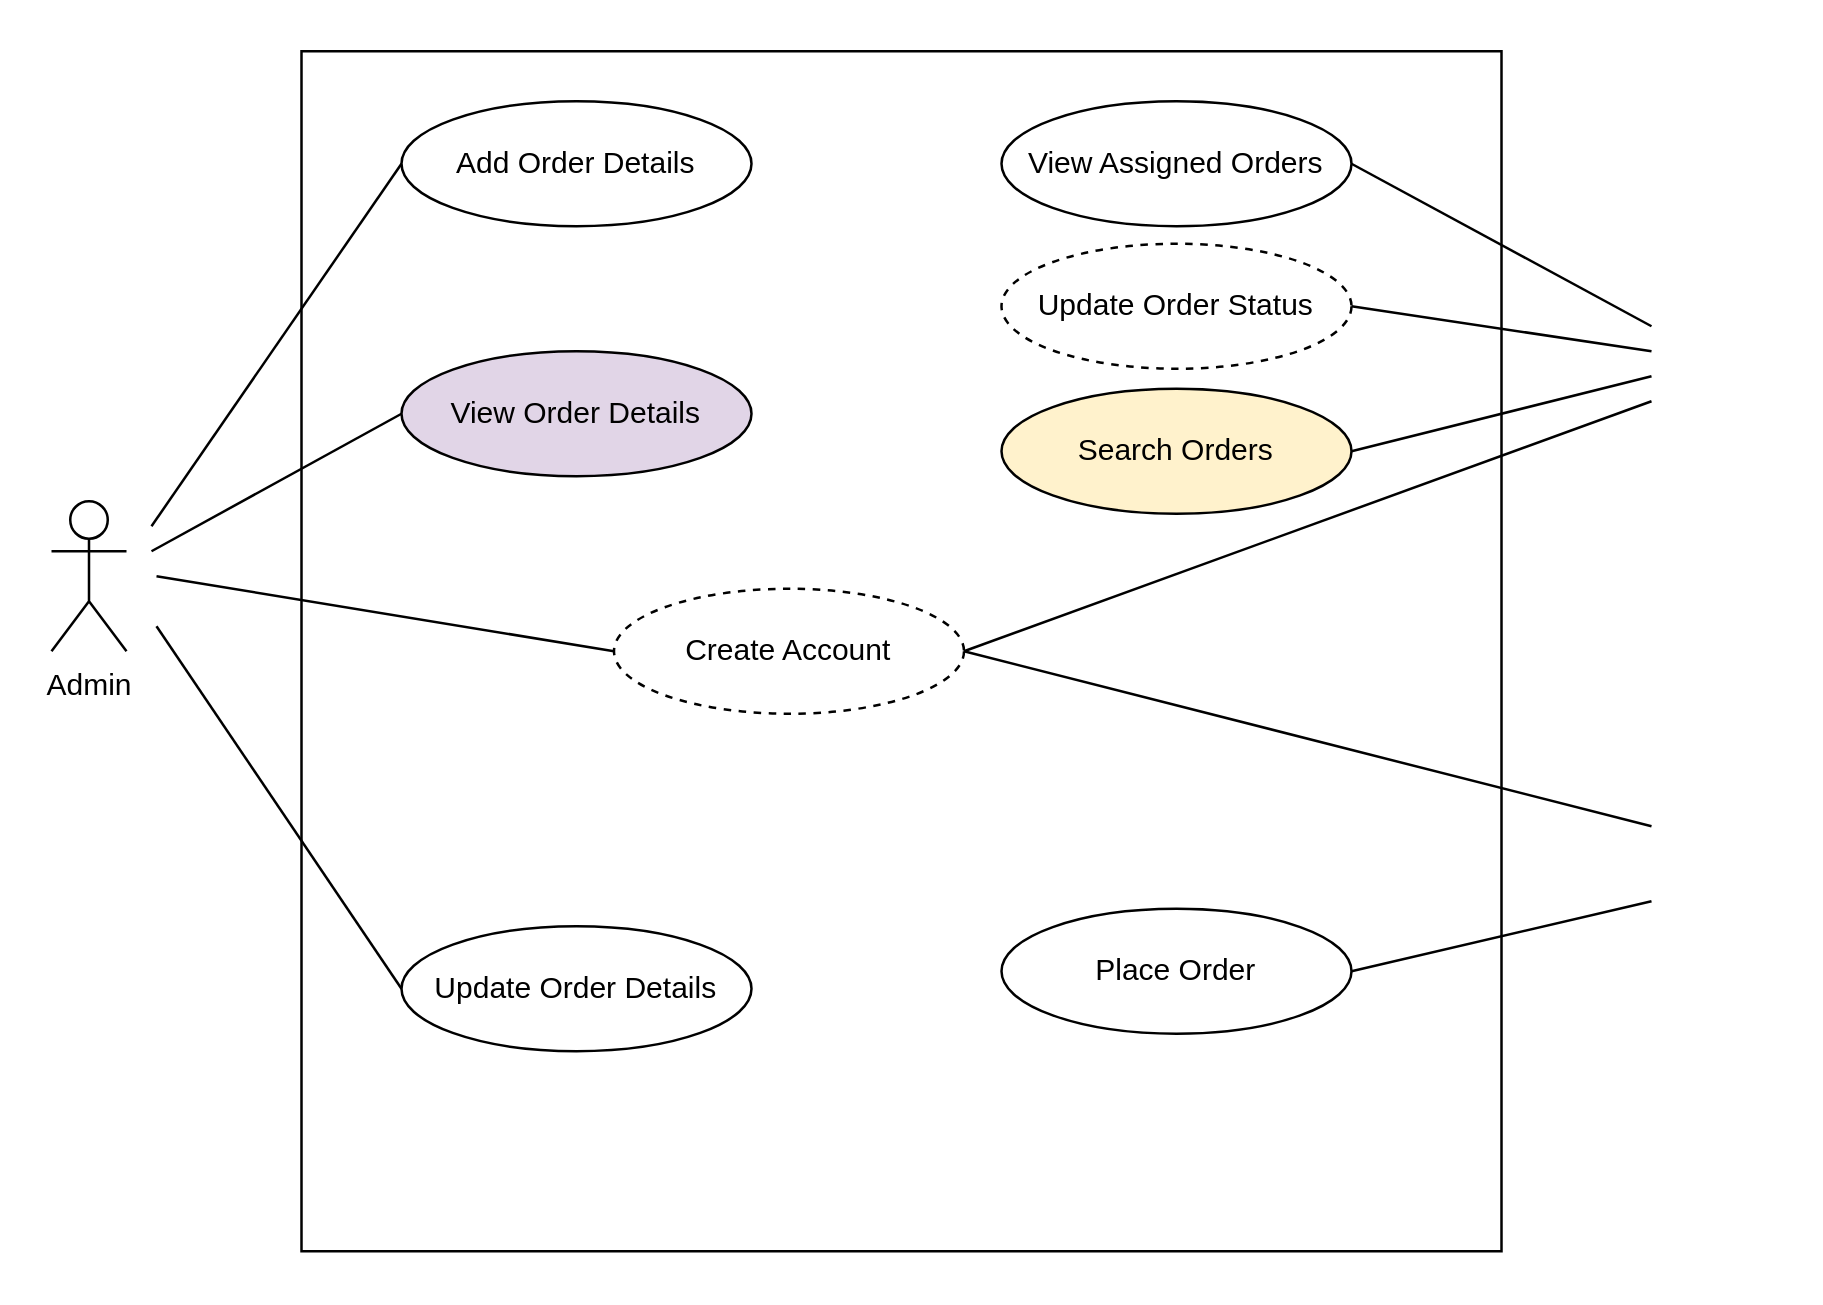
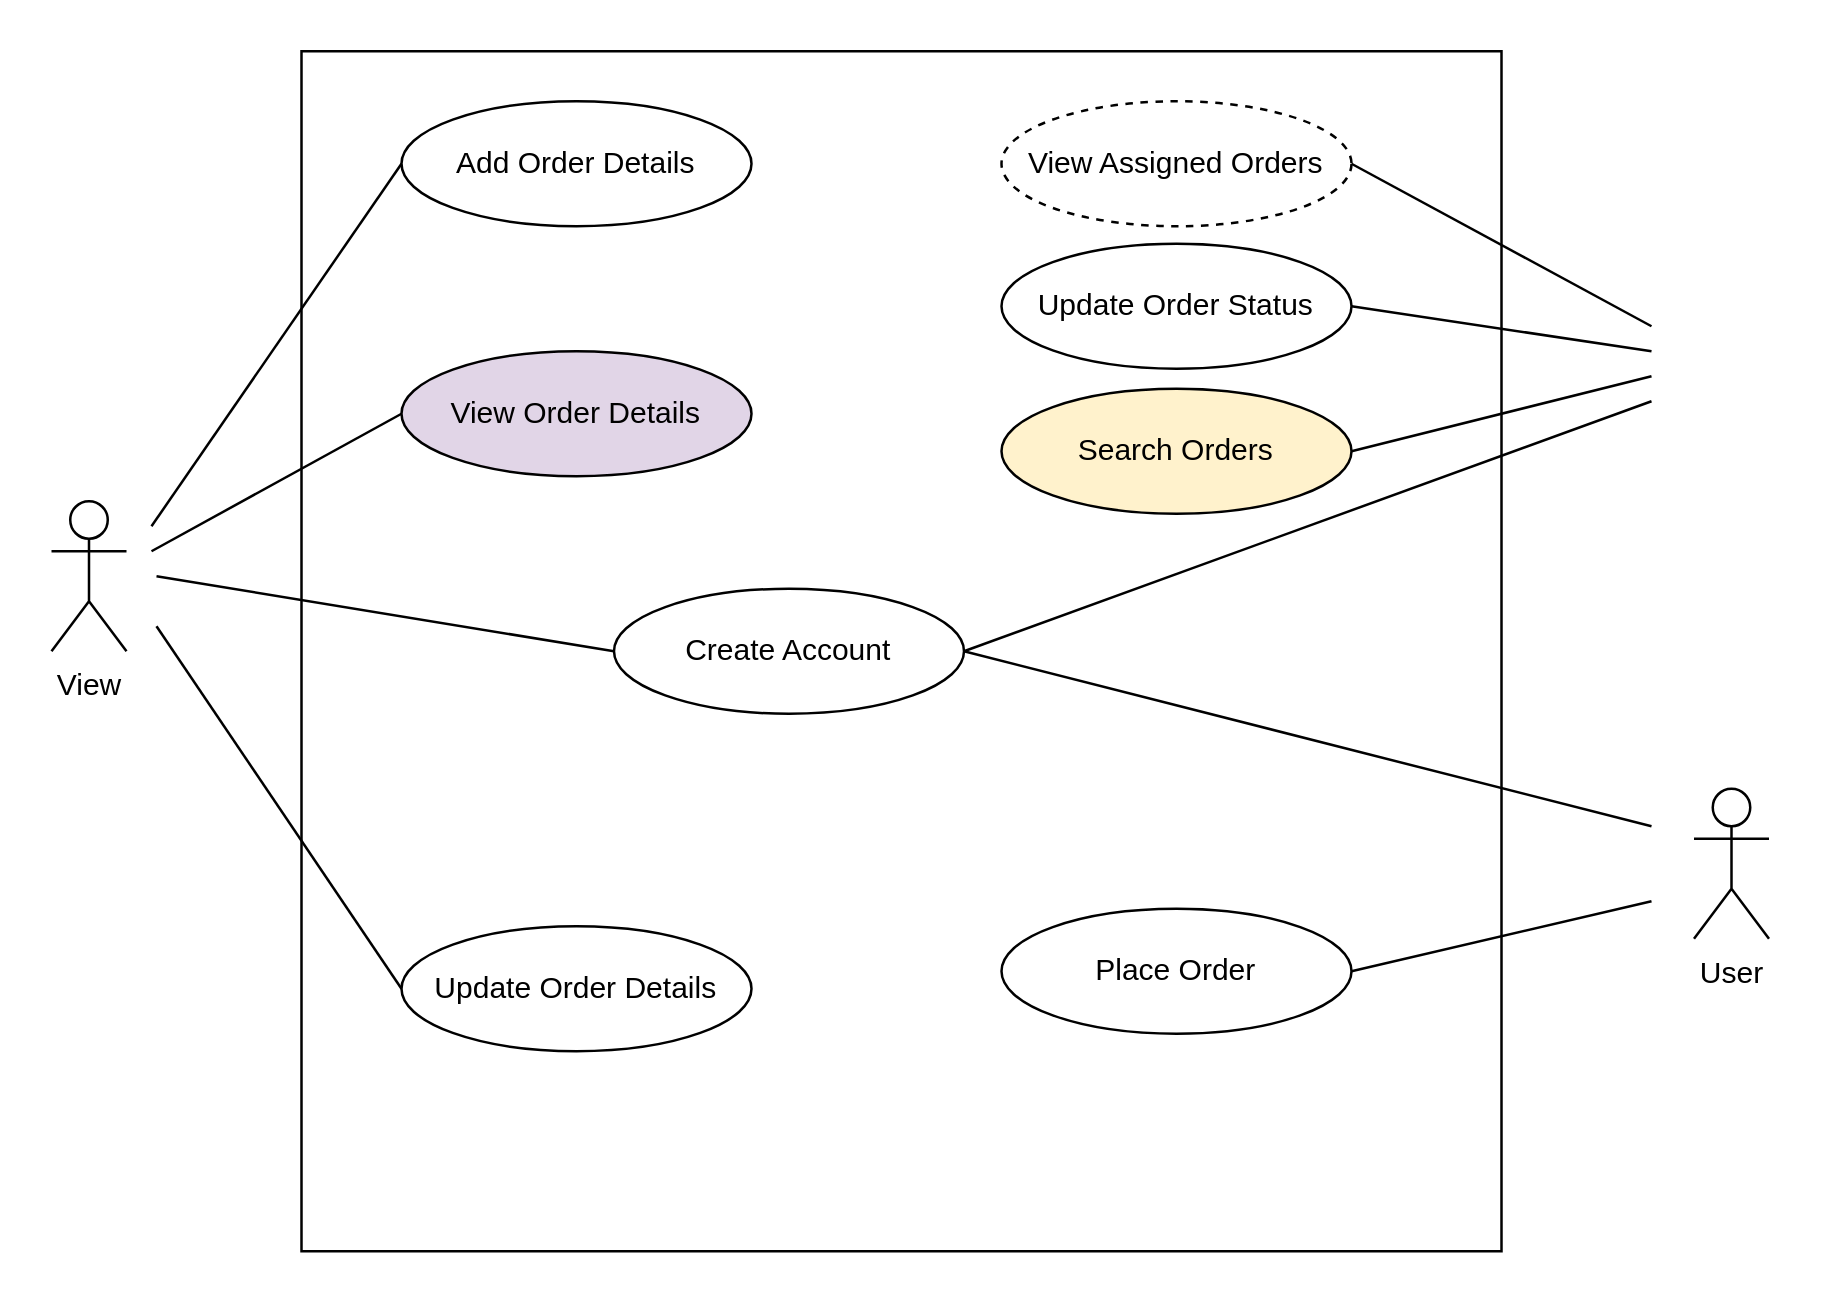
(1176, 164) -> (1176, 164)
(1176, 306) -> (1176, 306)
(789, 651) -> (789, 651)
(90, 687) -> (90, 687)
none -> (1731, 864)
